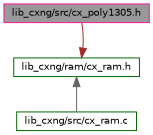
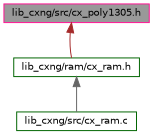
(83, 35) -> (70, 45)
